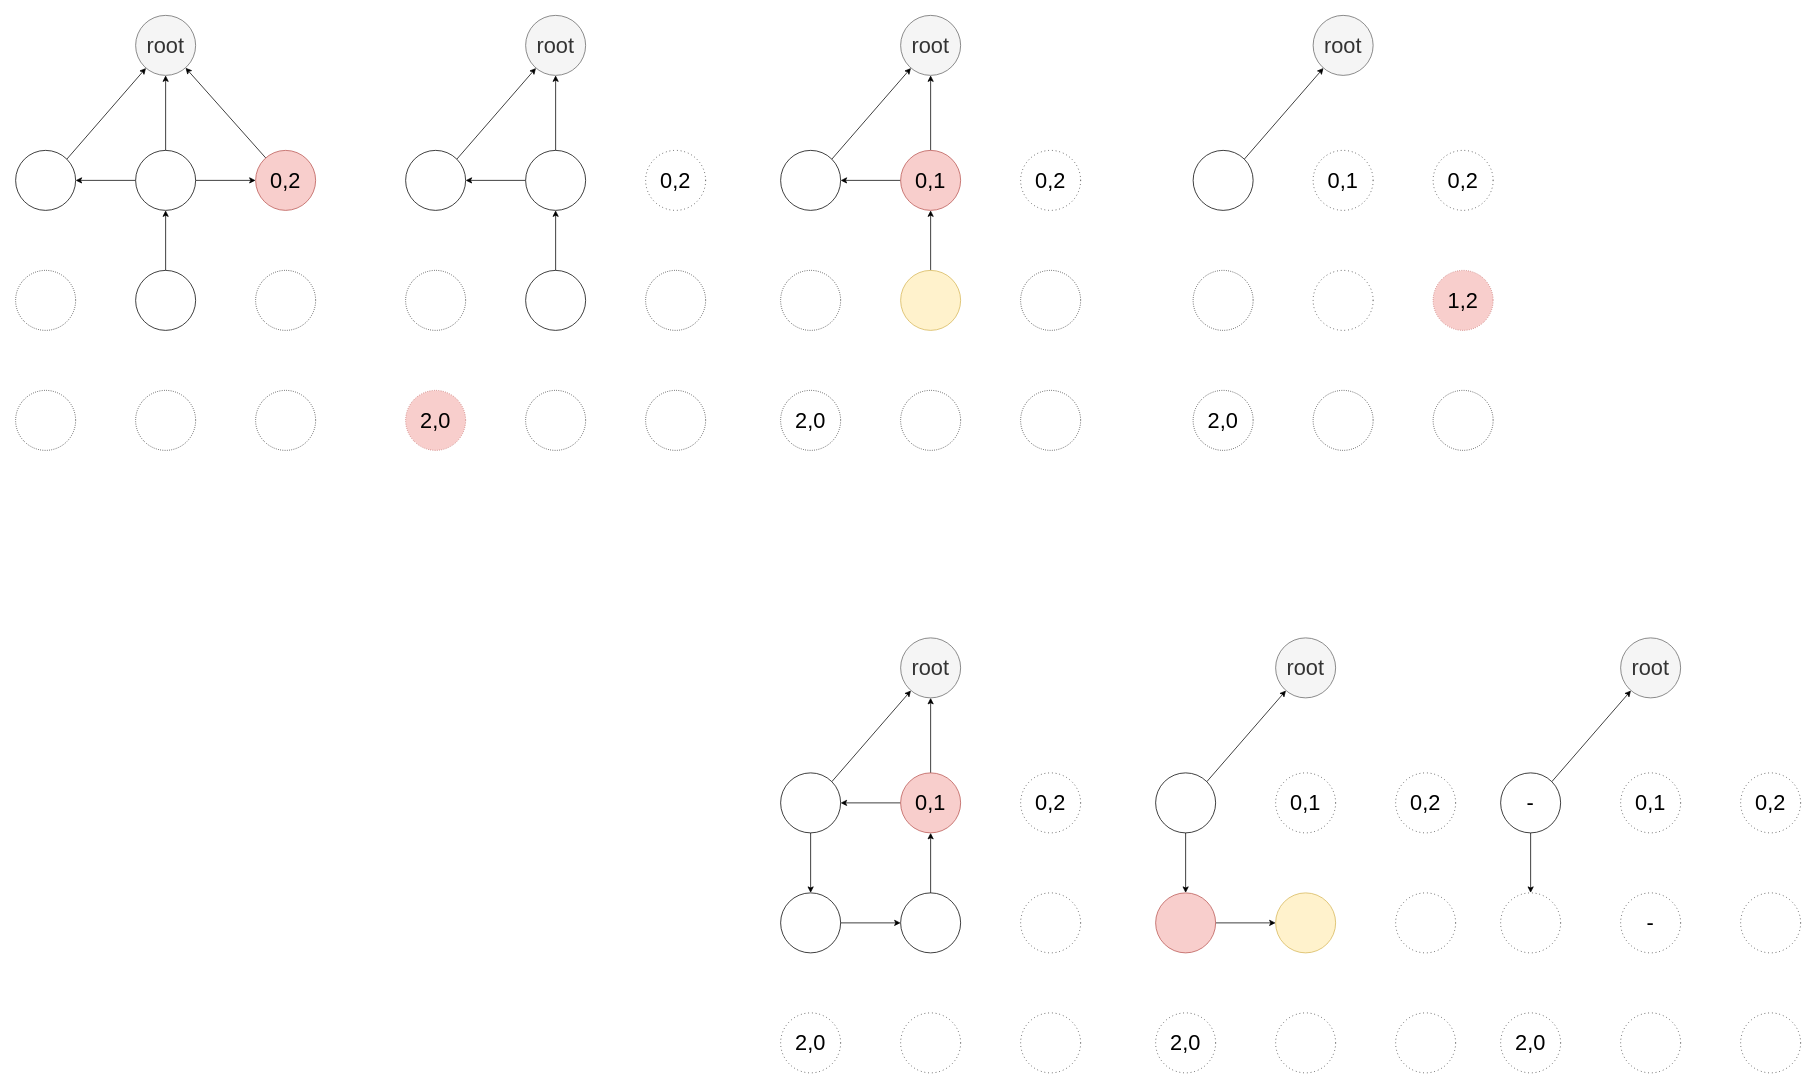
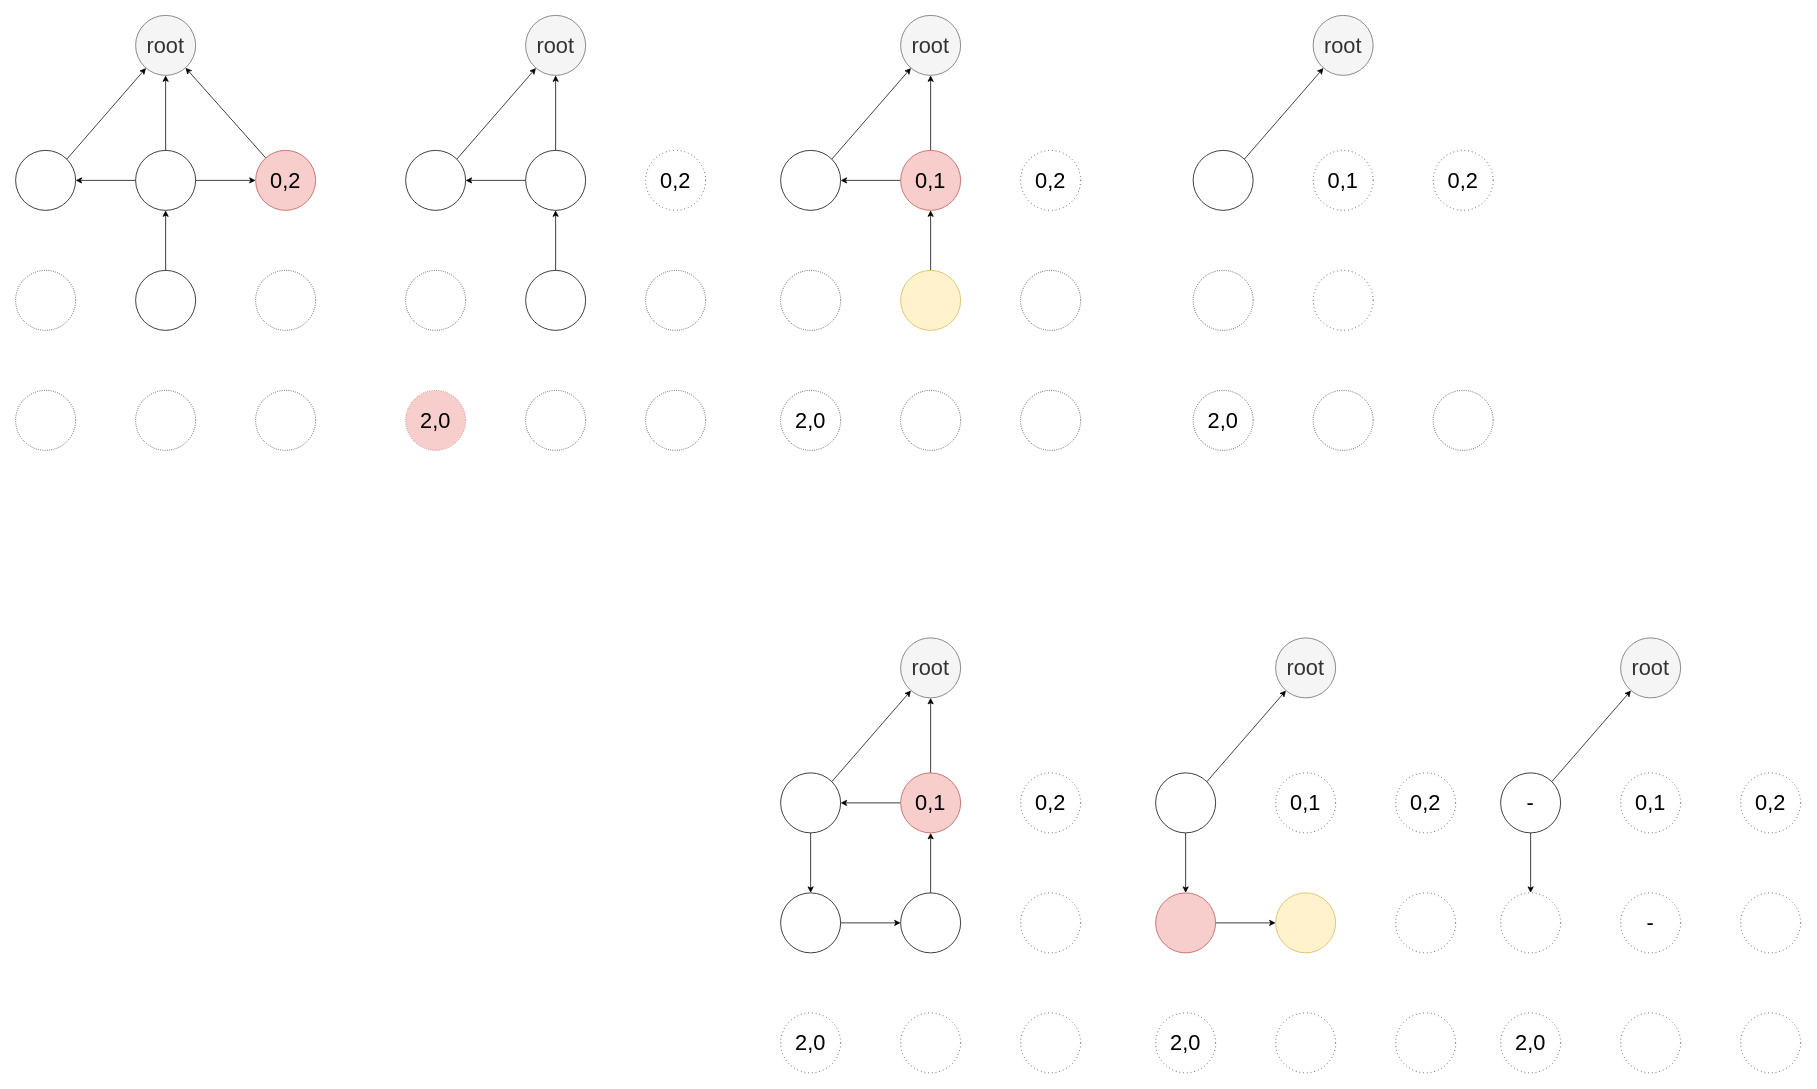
(1463, 300) -> none
